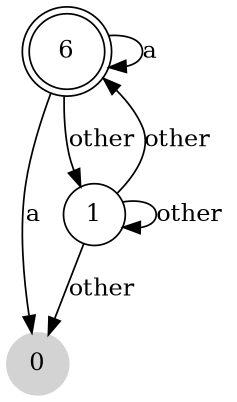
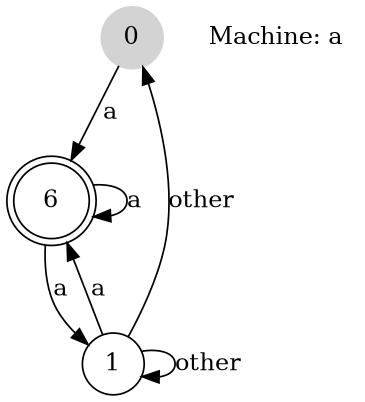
none -> (276, 38)
(106, 140) -> (64, 289)
(181, 140) -> (102, 289)
(24, 203) -> (99, 105)
